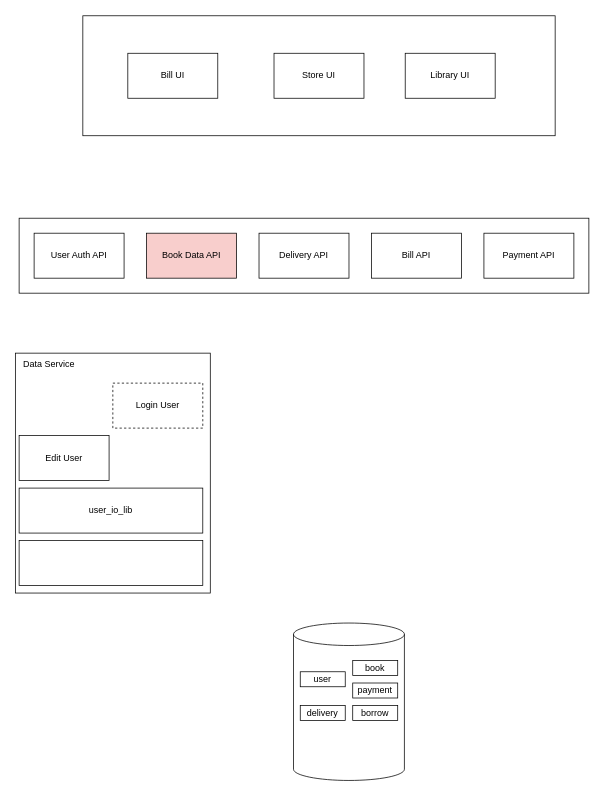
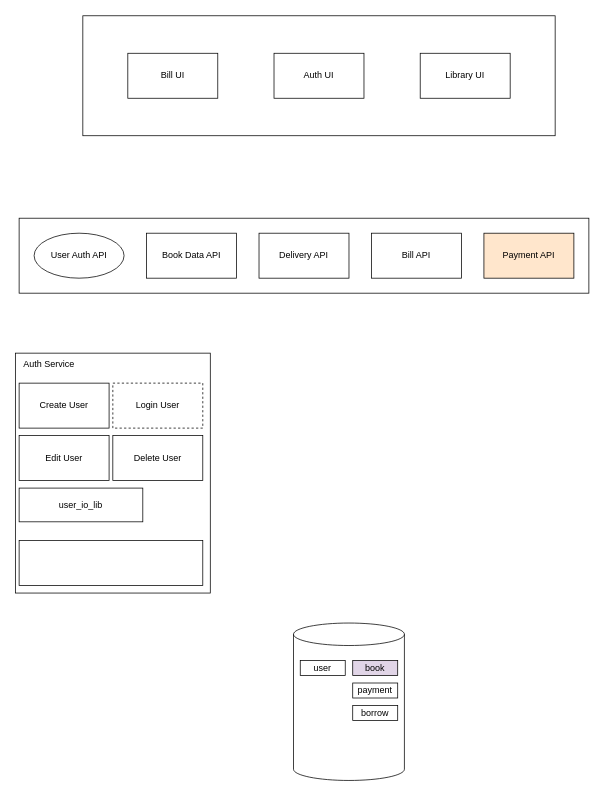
(319, 75) -> (319, 75)
(450, 75) -> (465, 75)
(79, 255) -> (79, 255)
(192, 255) -> (192, 255)
(529, 255) -> (529, 255)
(49, 364) -> (49, 364)
none -> (64, 405)
none -> (158, 458)
(111, 510) -> (81, 505)
(375, 668) -> (375, 668)
(323, 679) -> (323, 668)
(323, 713) -> none
